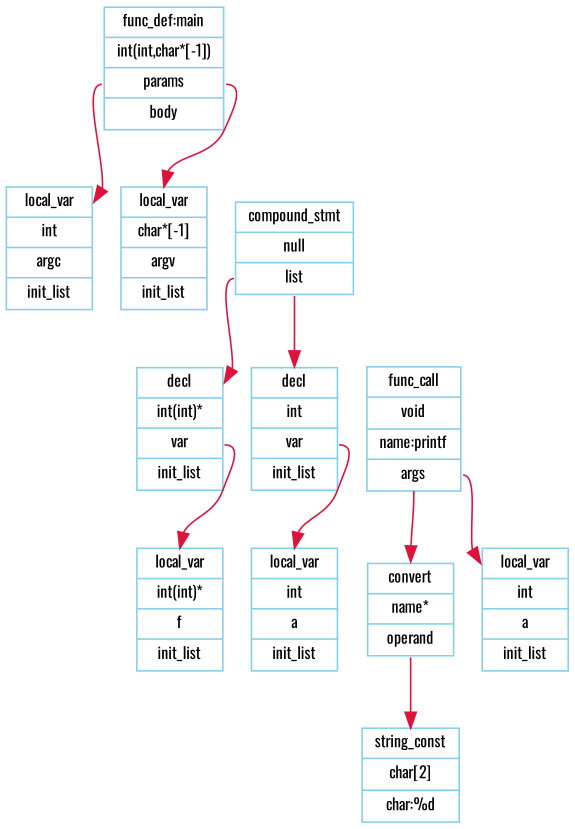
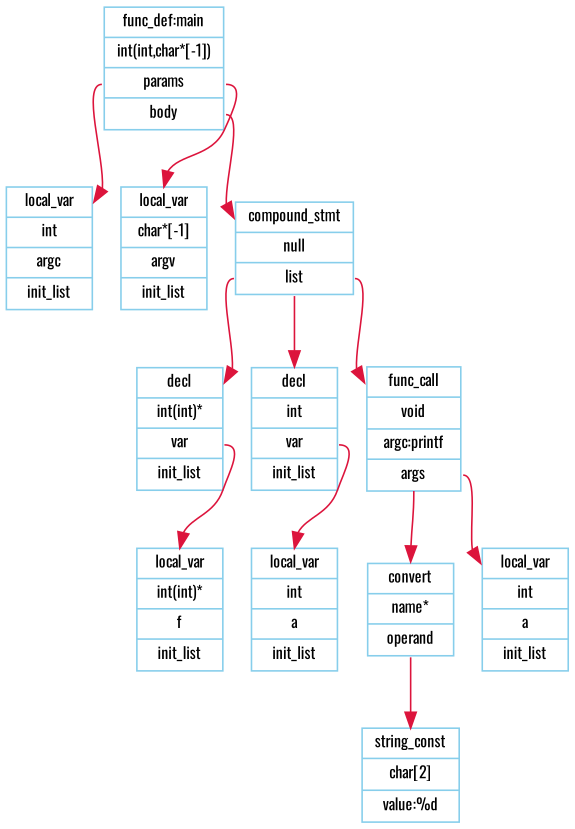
none -> (231, 158)
none -> (361, 322)
(414, 443) -> (414, 443)
(411, 805) -> (411, 805)
